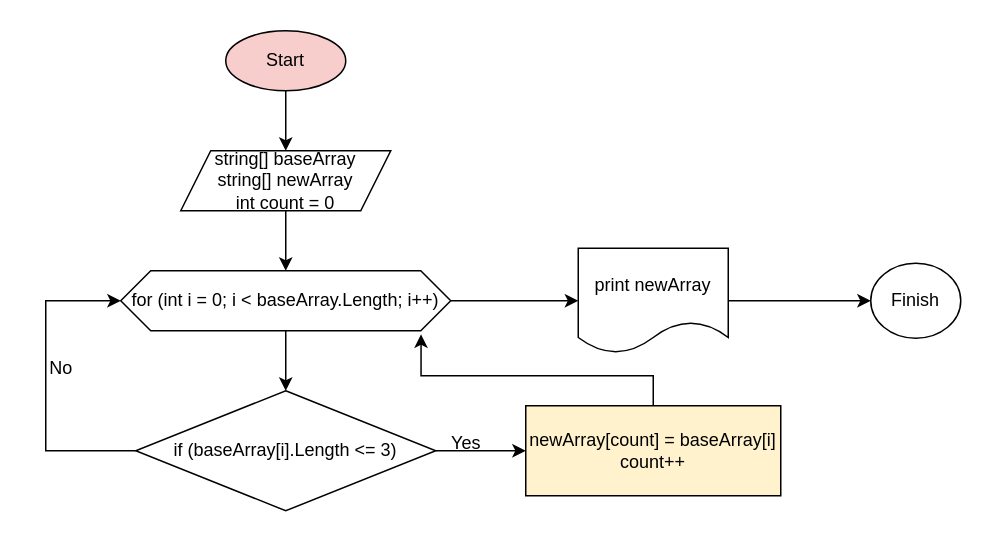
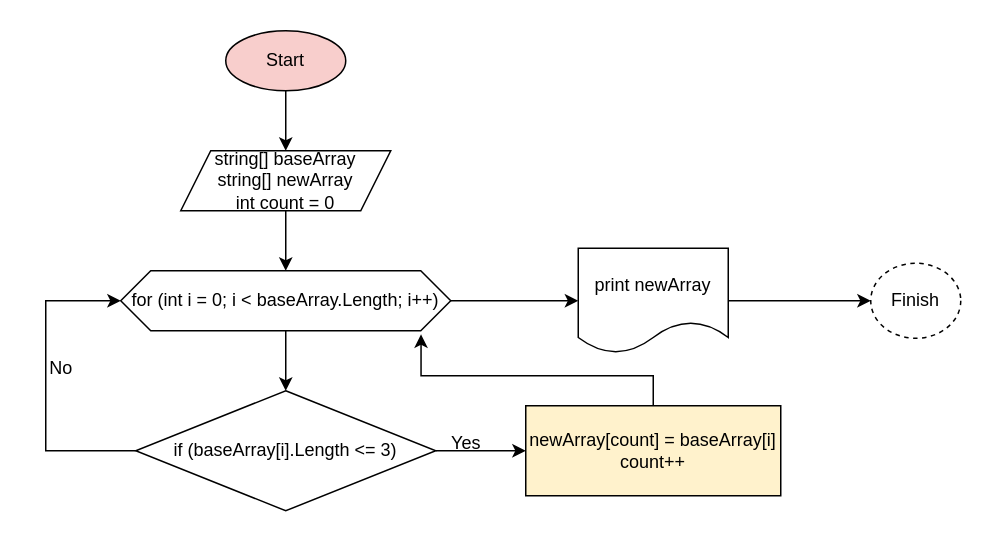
(916, 301) -> (916, 301)
